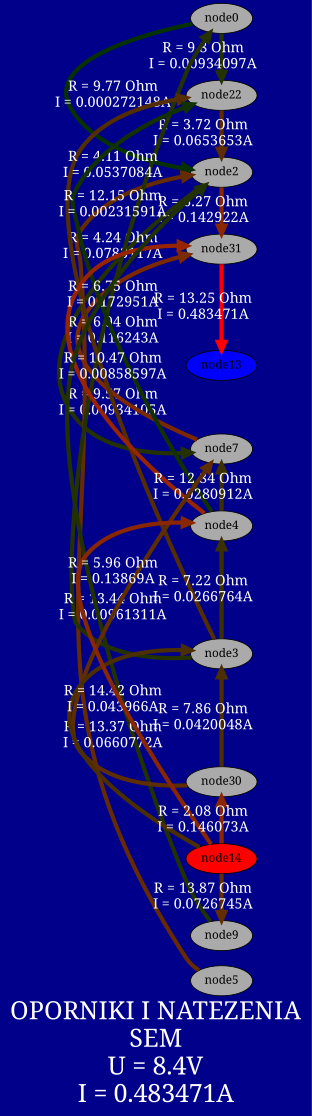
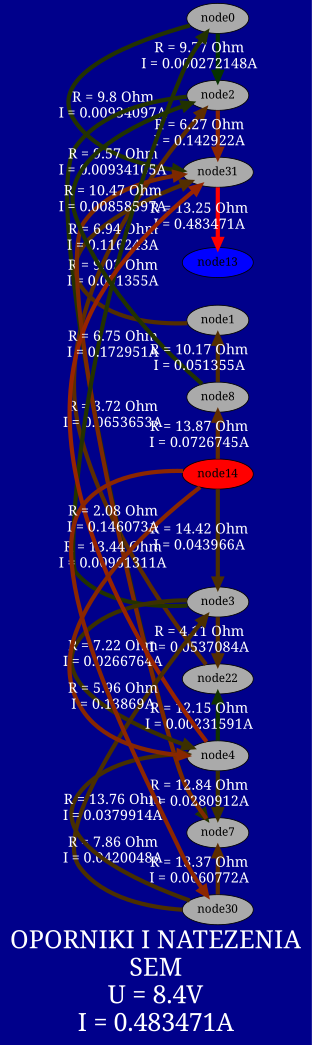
(222, 53) -> (71, 94)
none -> (218, 320)
none -> (73, 817)
(222, 936) -> (218, 397)
(222, 981) -> none
